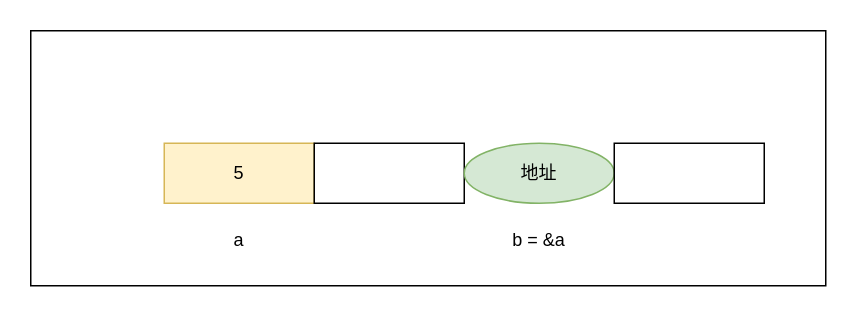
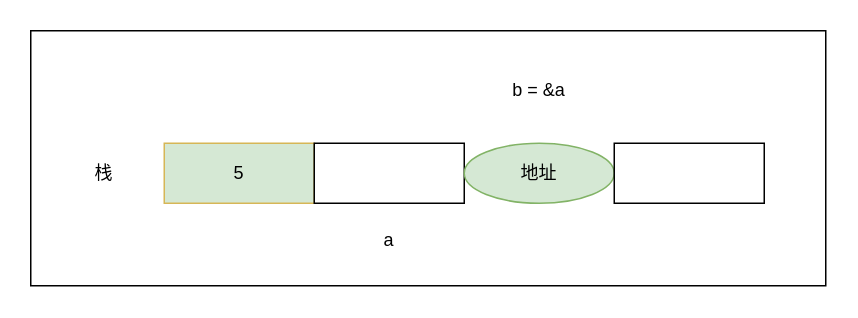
none -> (104, 173)
(239, 173) -> (239, 173)
(239, 241) -> (389, 241)
(539, 241) -> (539, 91)
